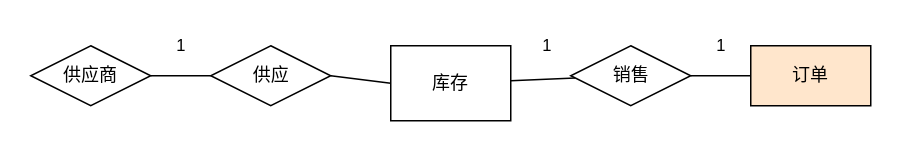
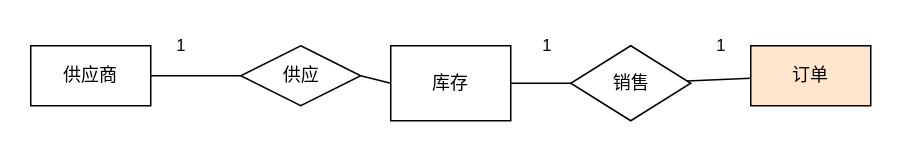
(91, 76) -> (91, 76)
(271, 76) -> (301, 76)
(631, 76) -> (631, 83)
